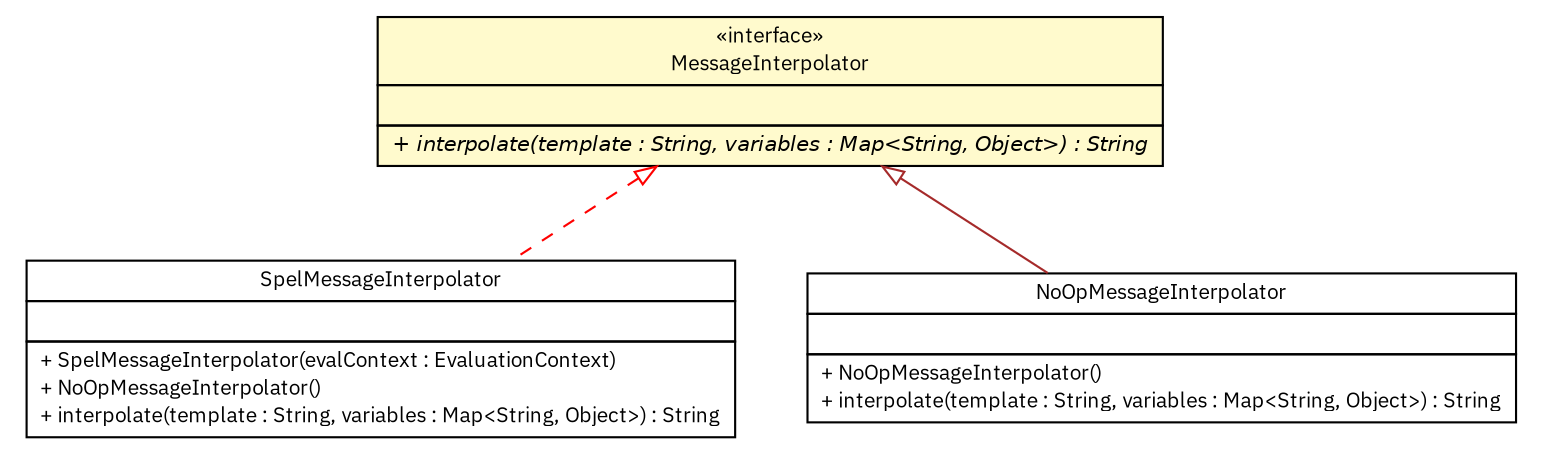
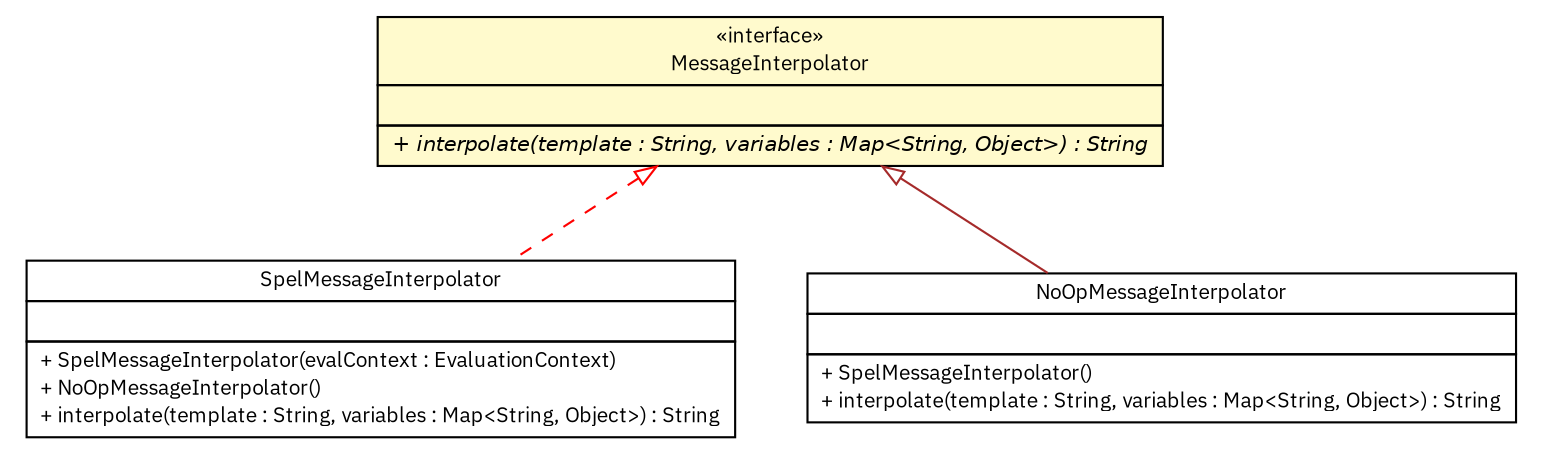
(962, 373) -> (958, 373)
